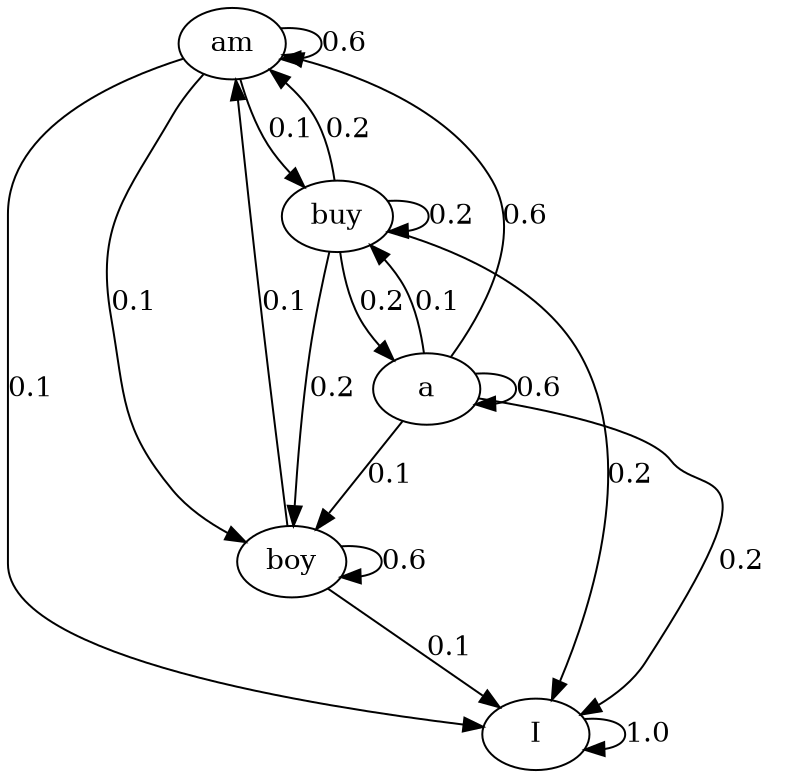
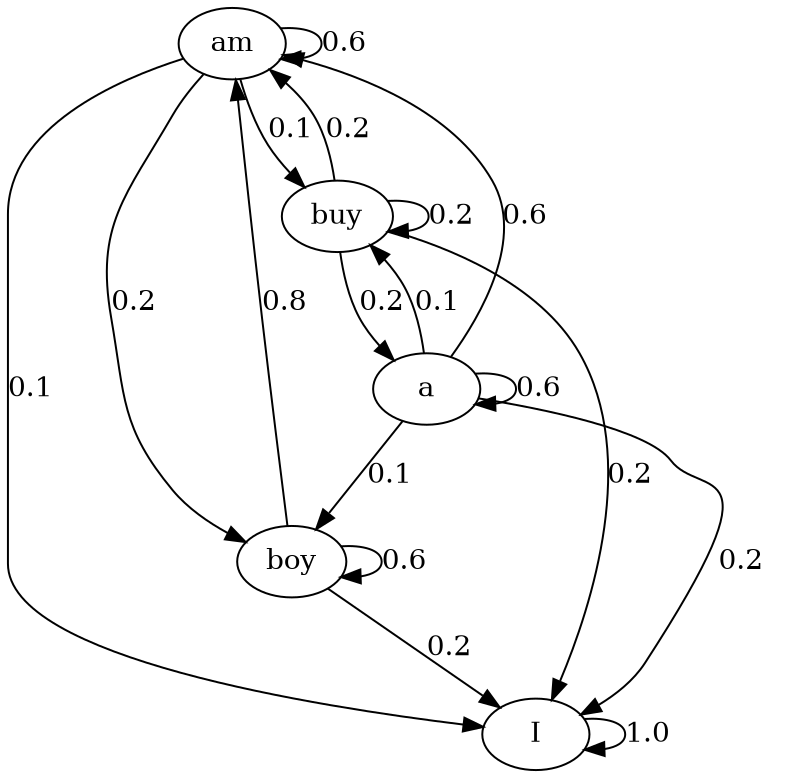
(134, 303) -> (134, 303)
(285, 303) -> (285, 303)
(306, 378) -> none
(450, 648) -> (450, 648)
